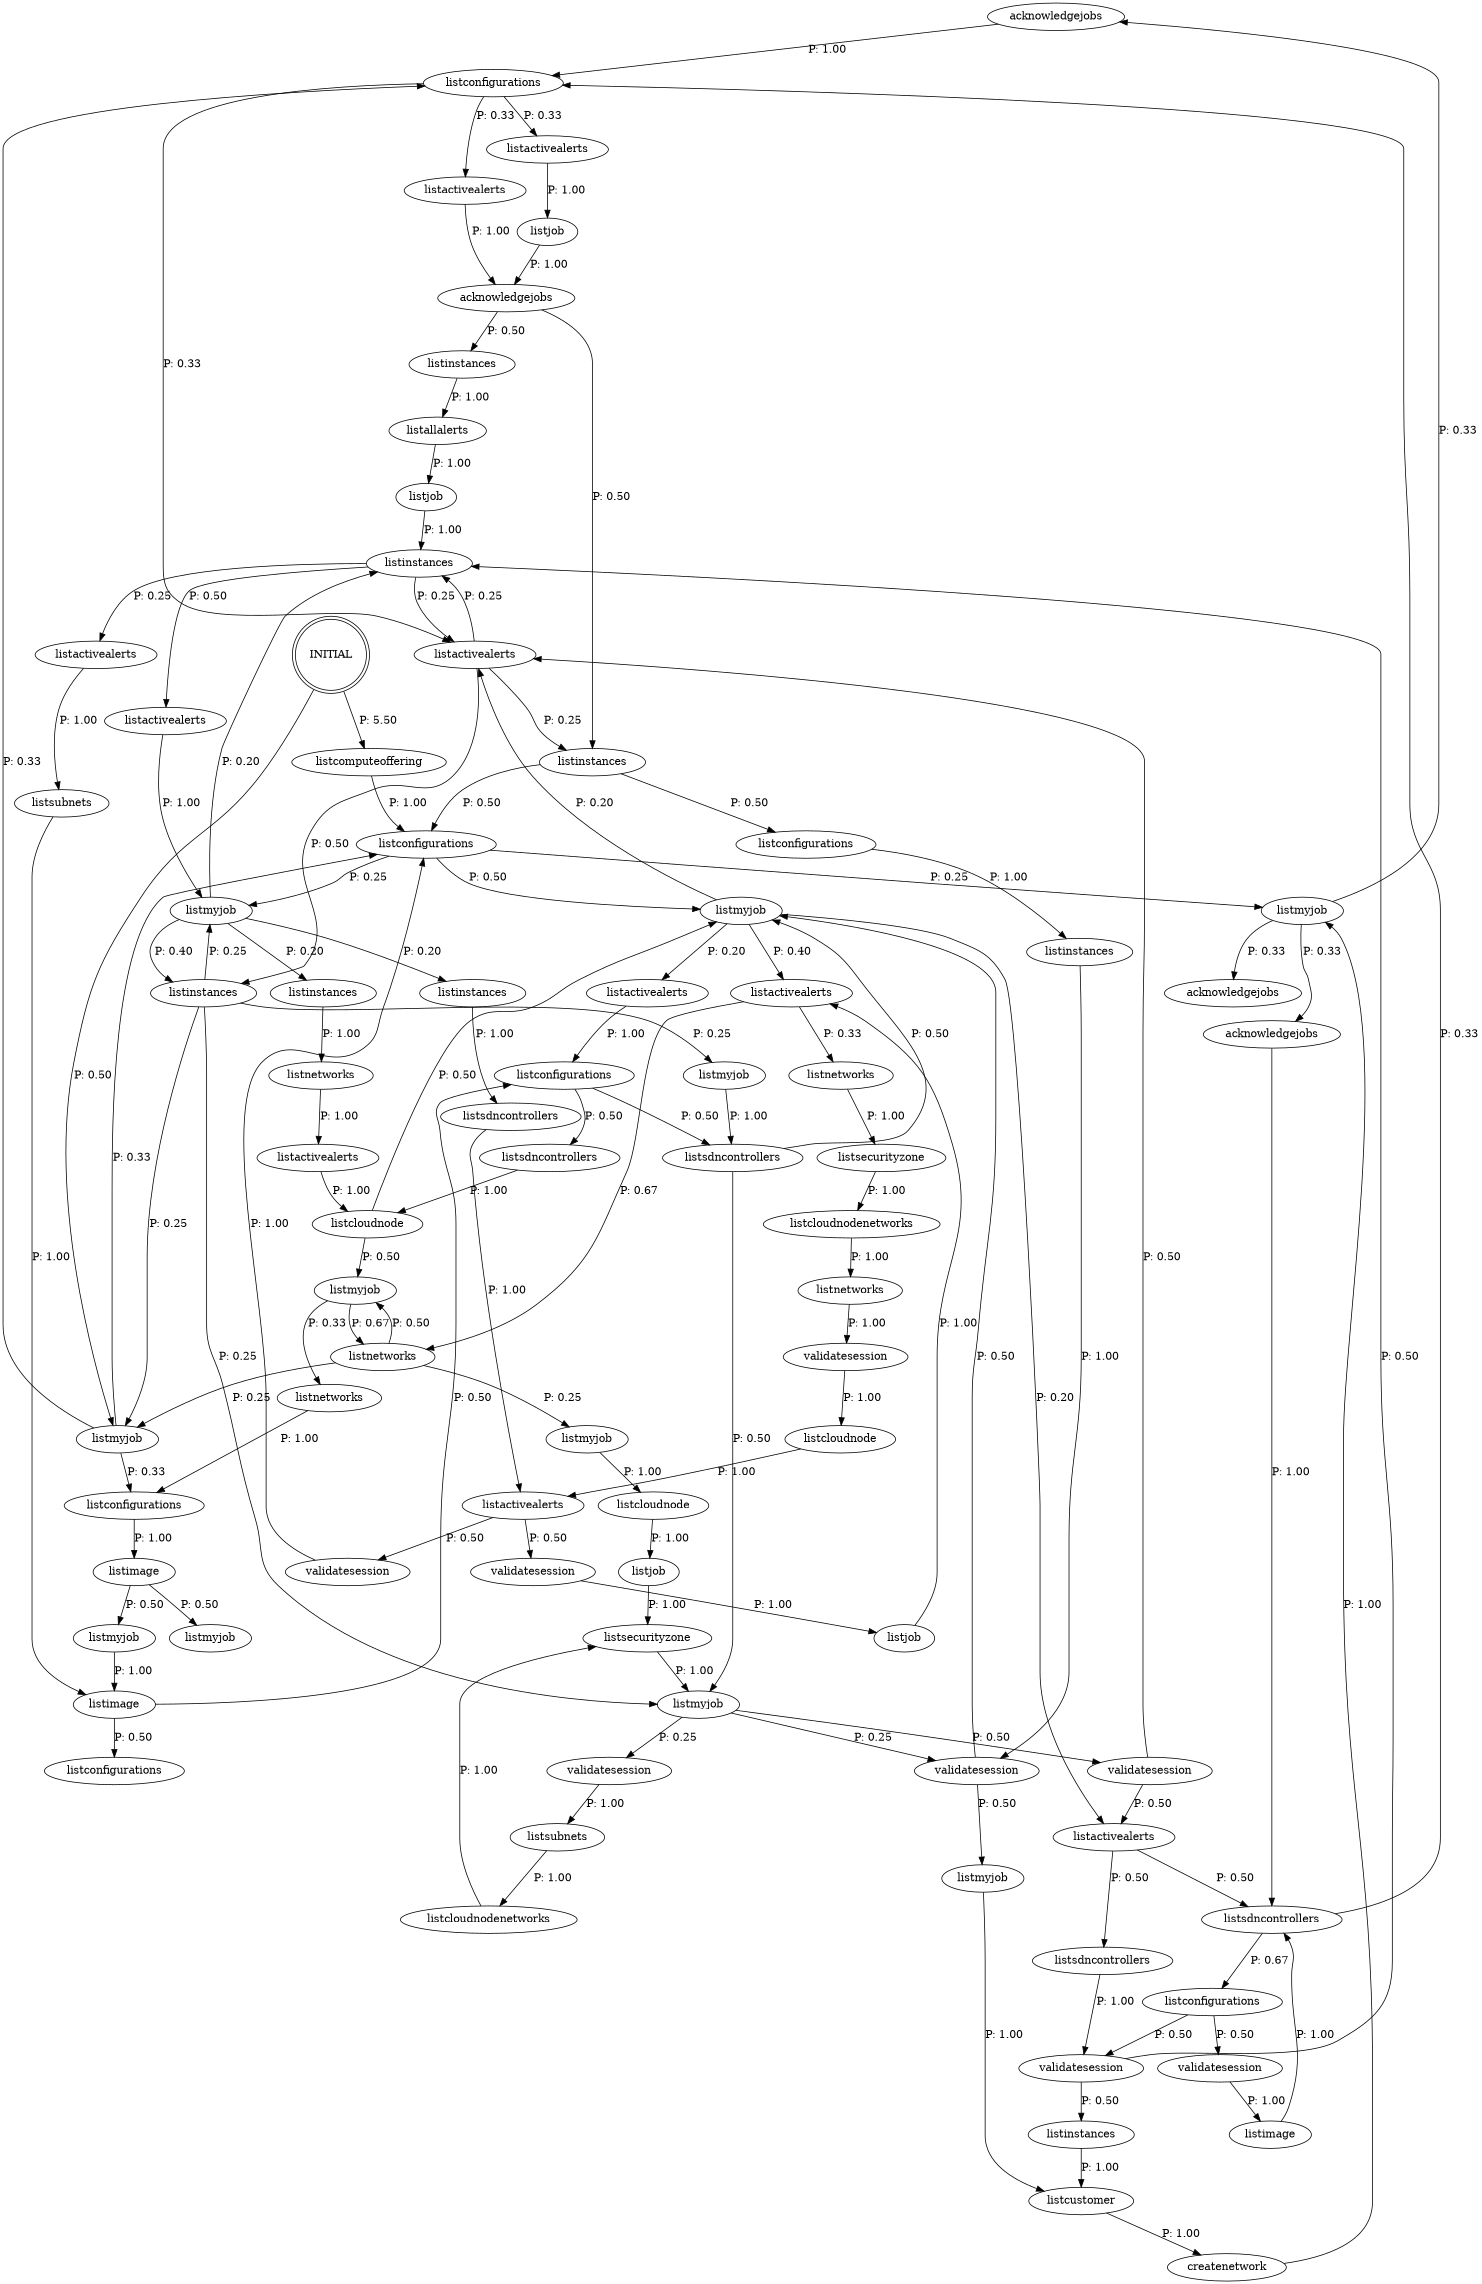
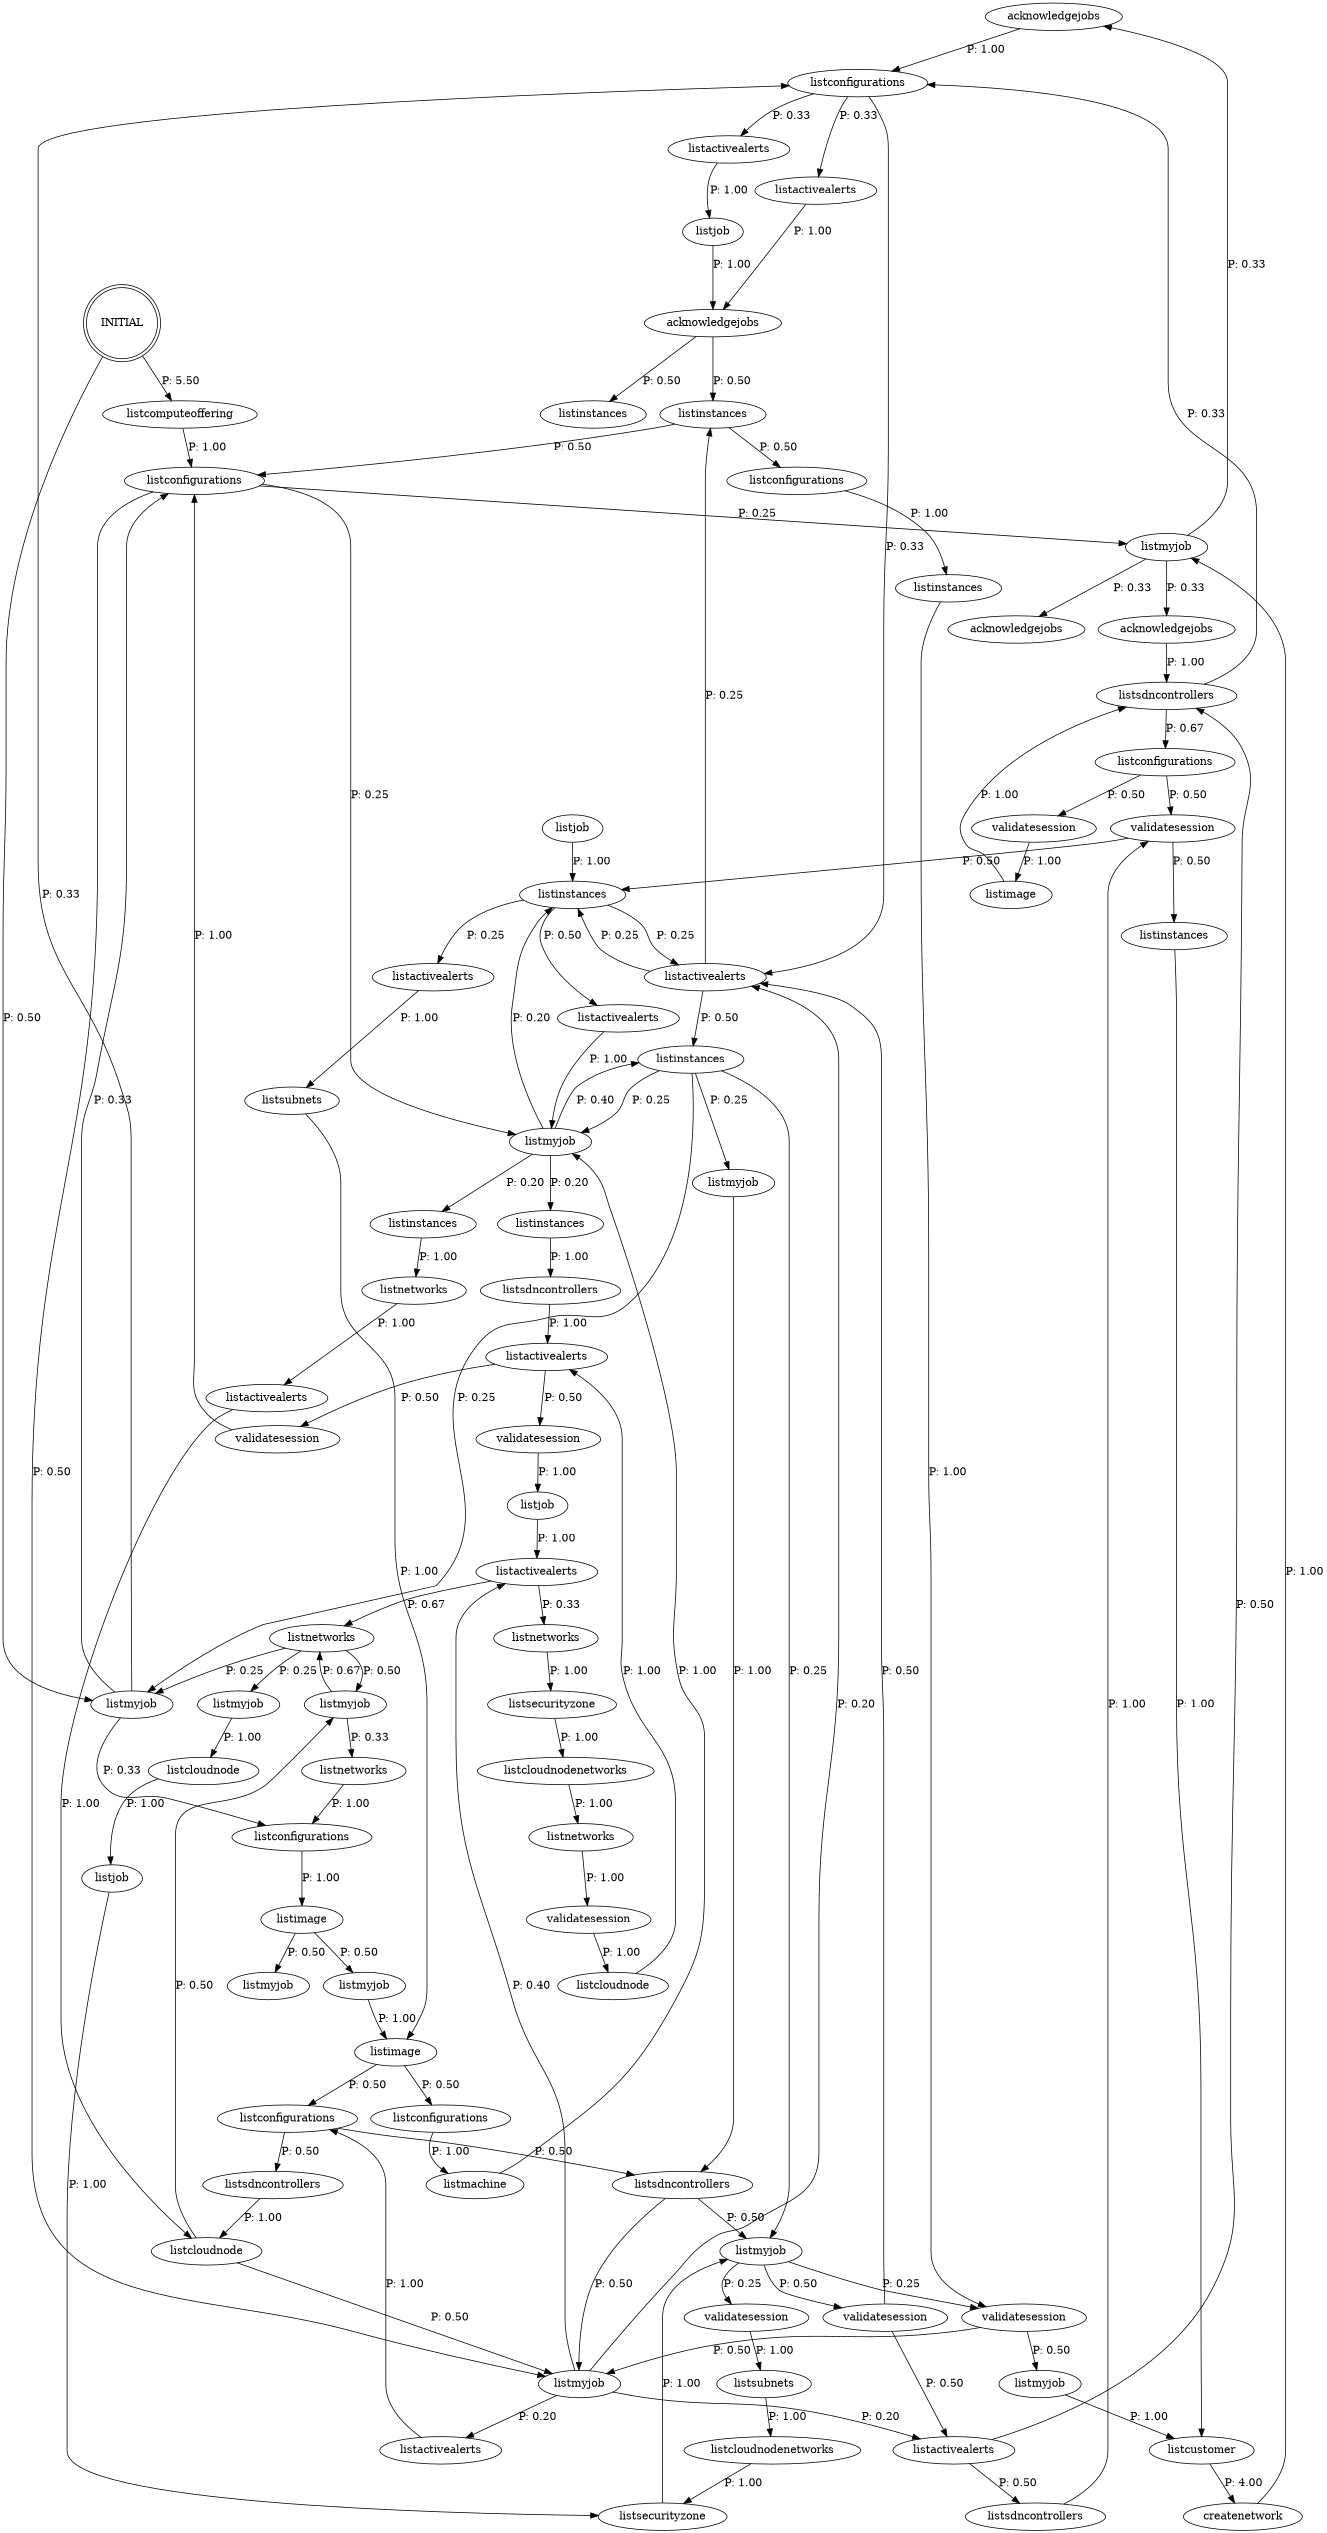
(438, 431) -> none
none -> (475, 2185)
(1181, 2234) -> (1244, 2484)
